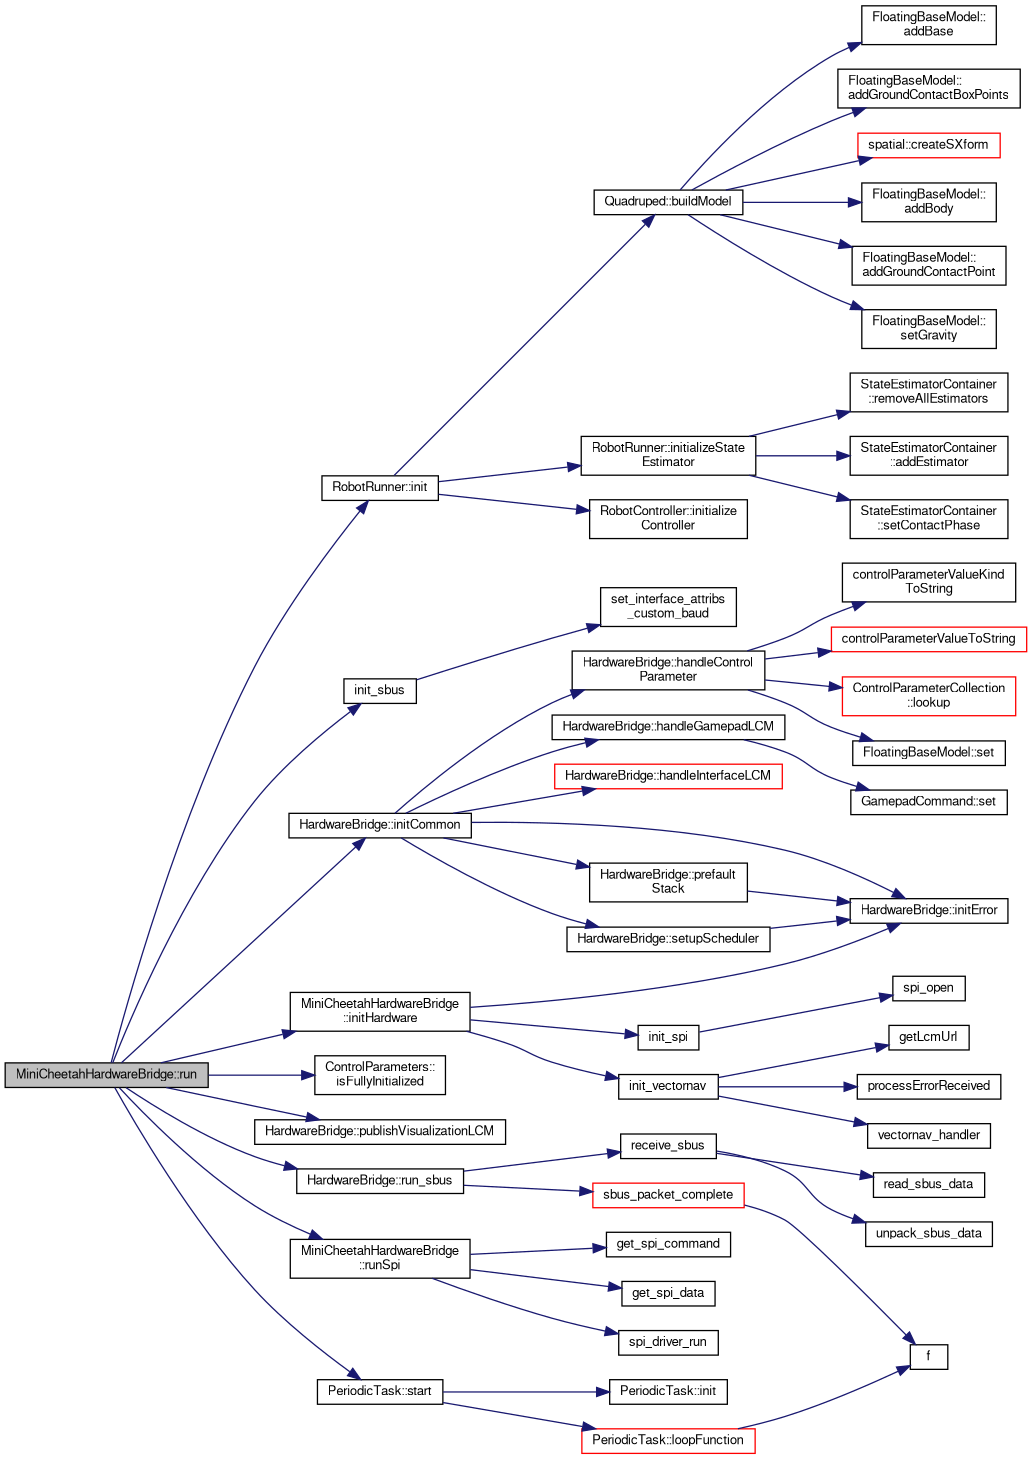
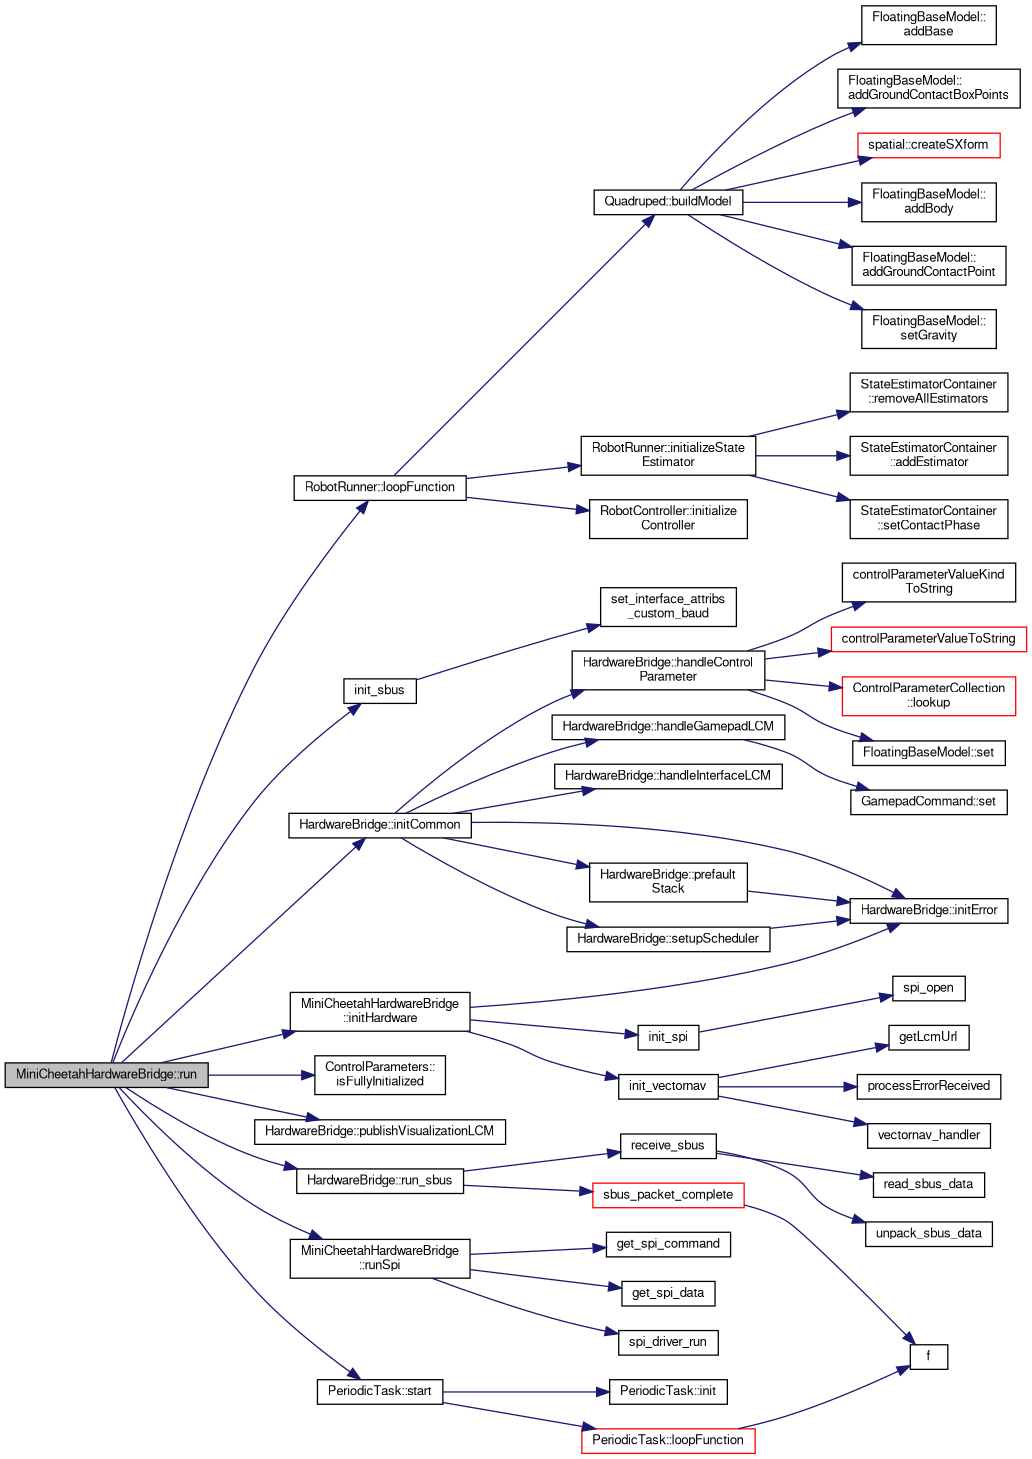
(380, 488) -> (380, 488)
(669, 776) -> (669, 776)
